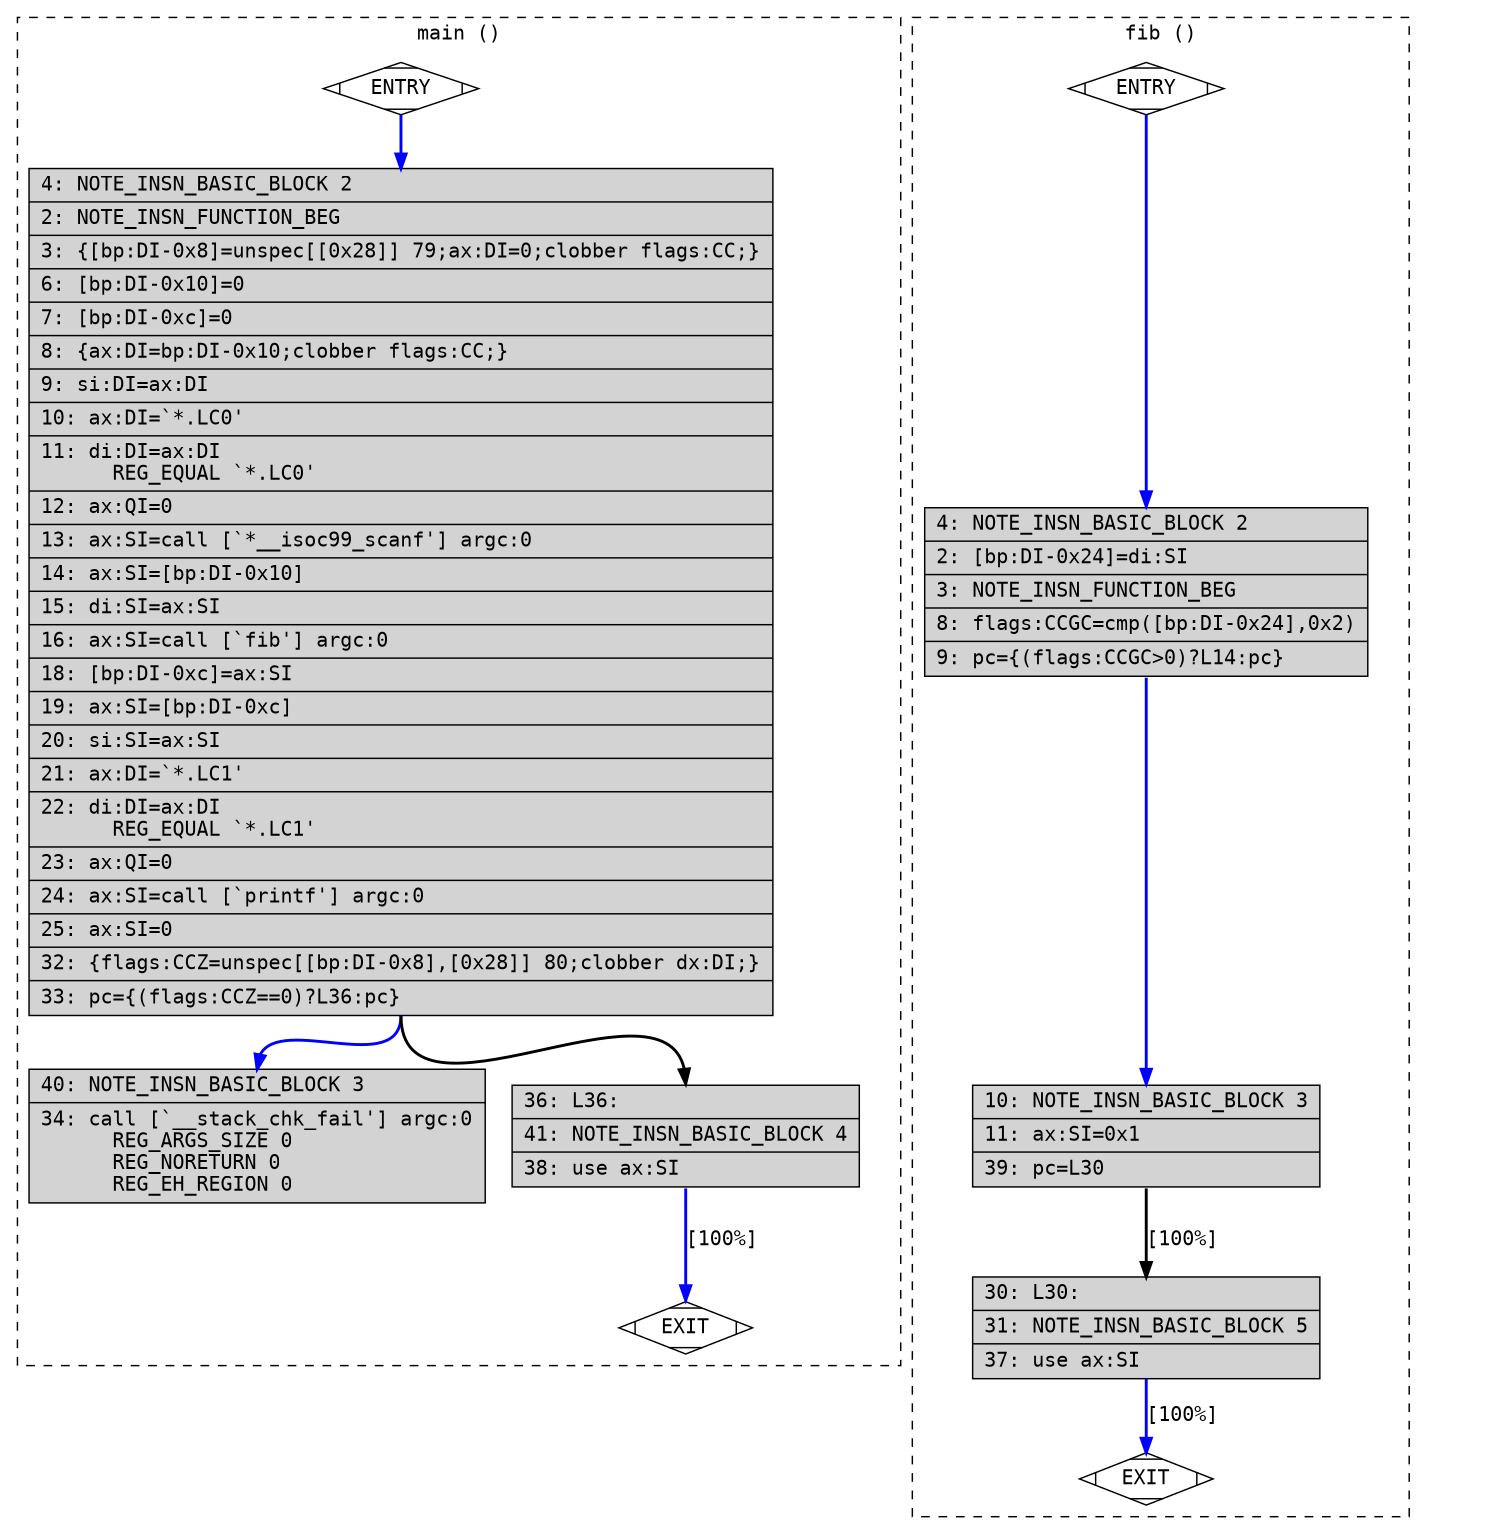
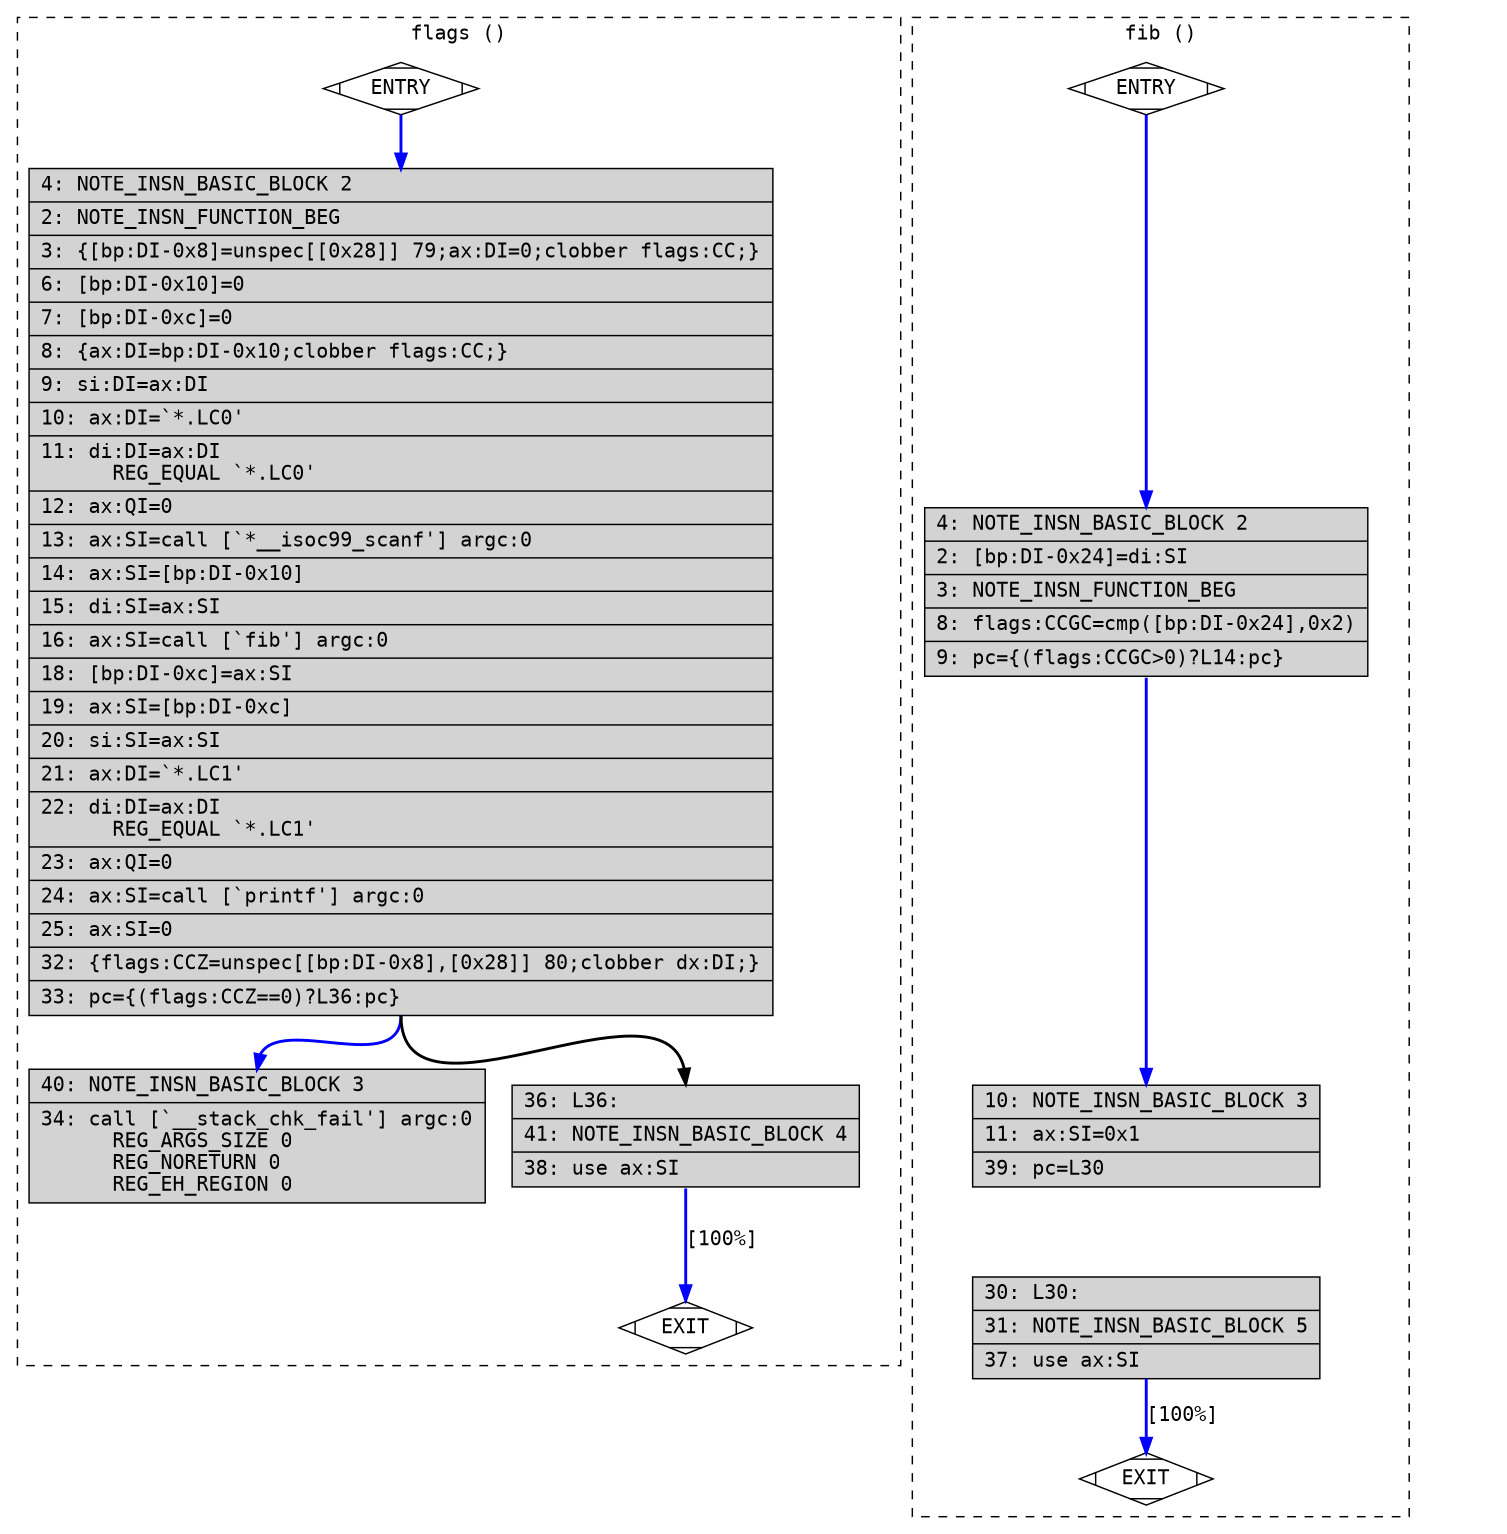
(459, 34) -> (459, 34)
(1146, 1225) -> none
